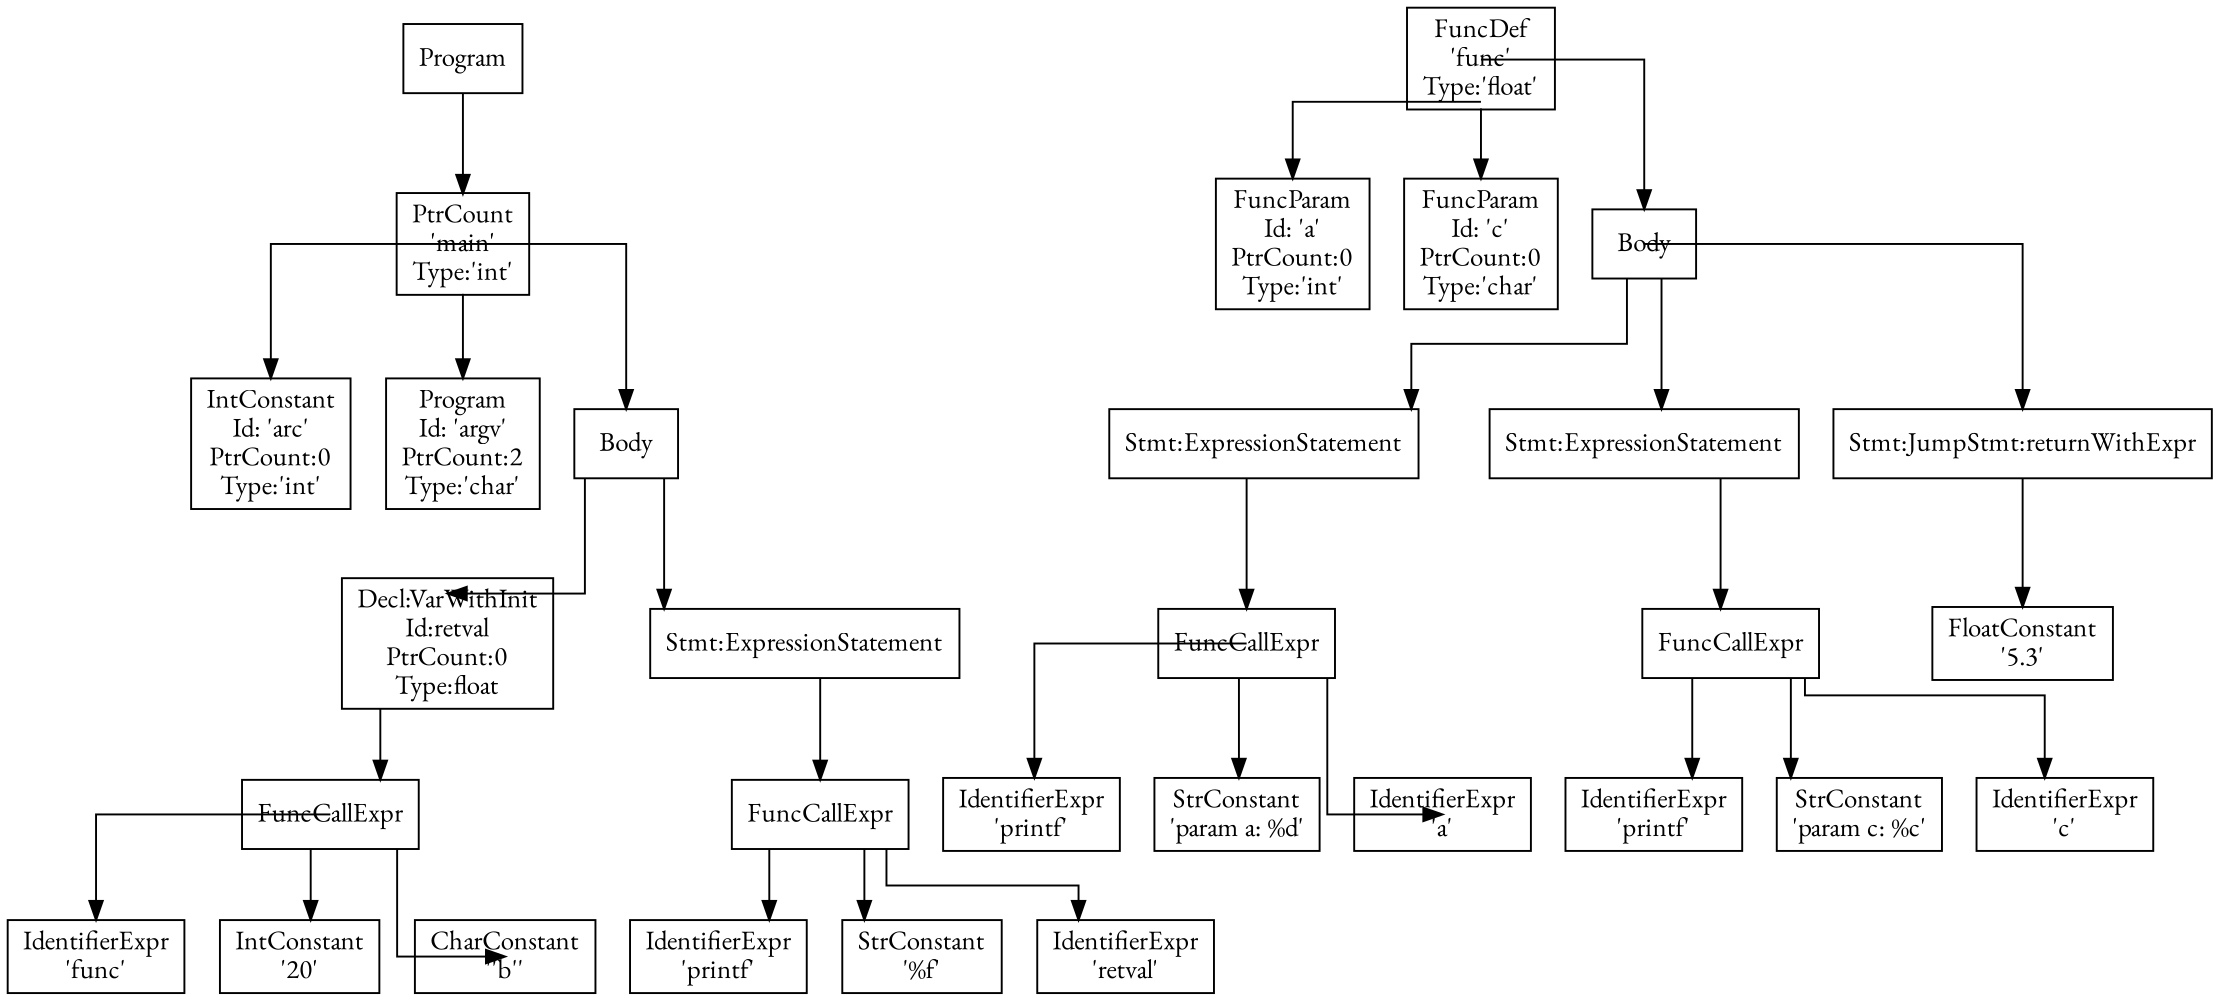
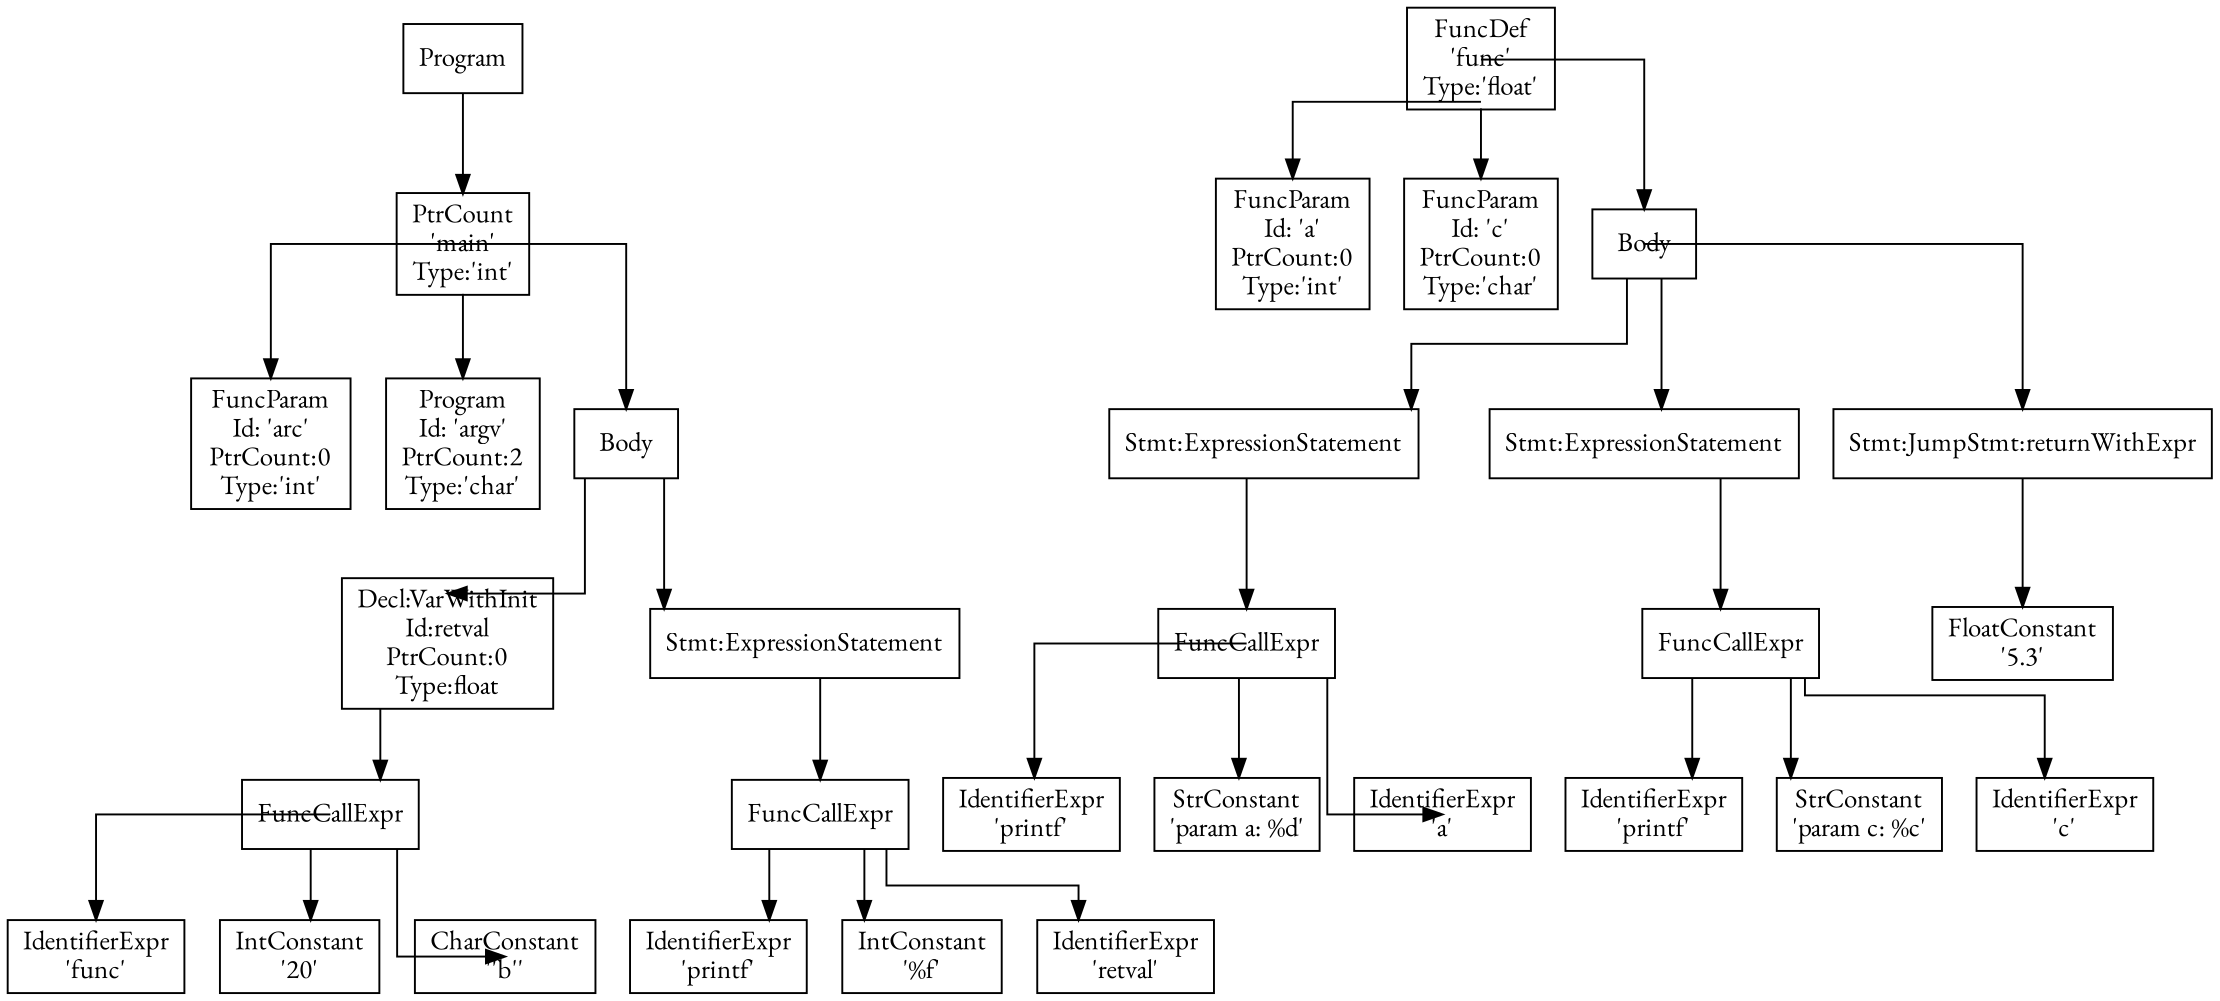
(271, 444) -> (271, 444)
(922, 957) -> (922, 957)
